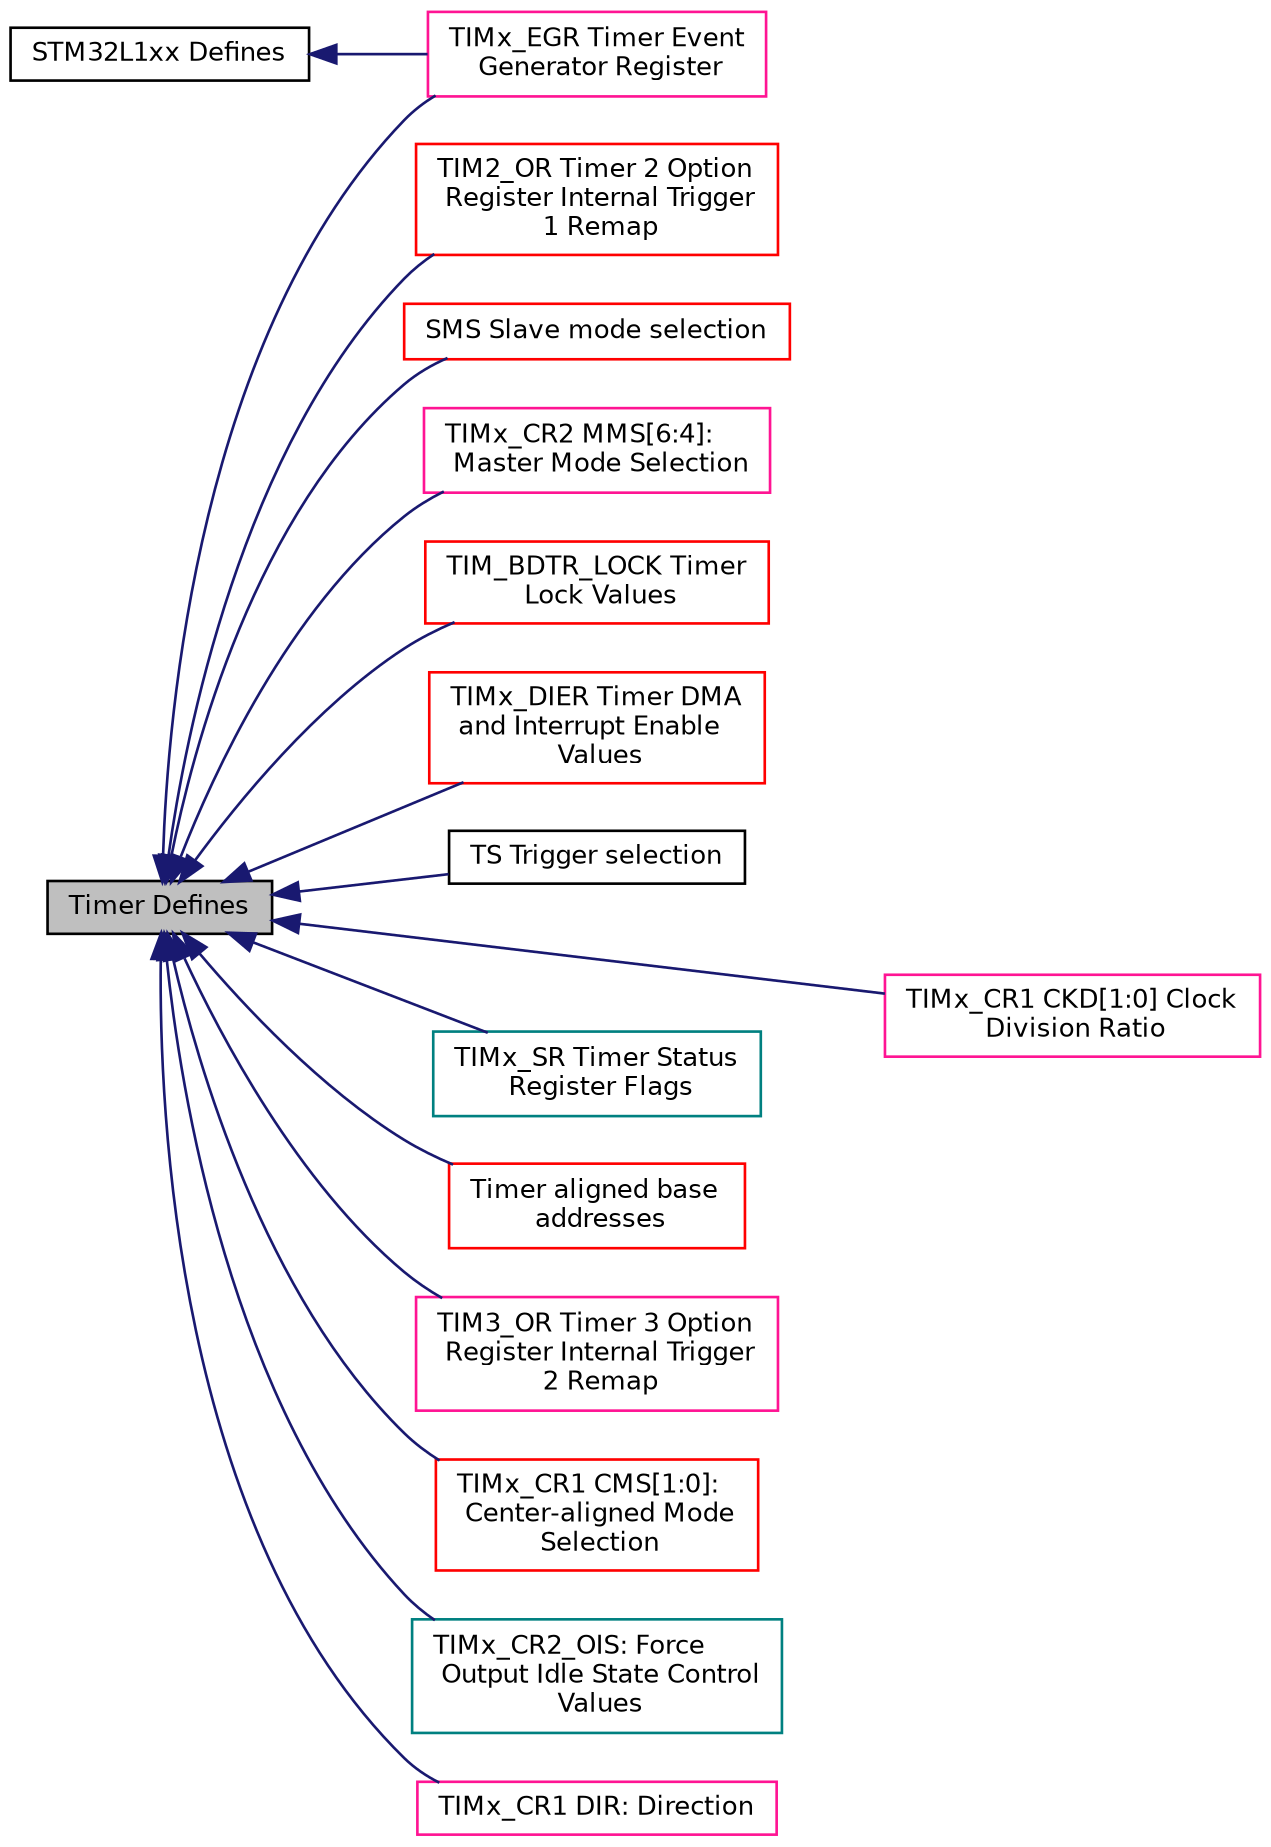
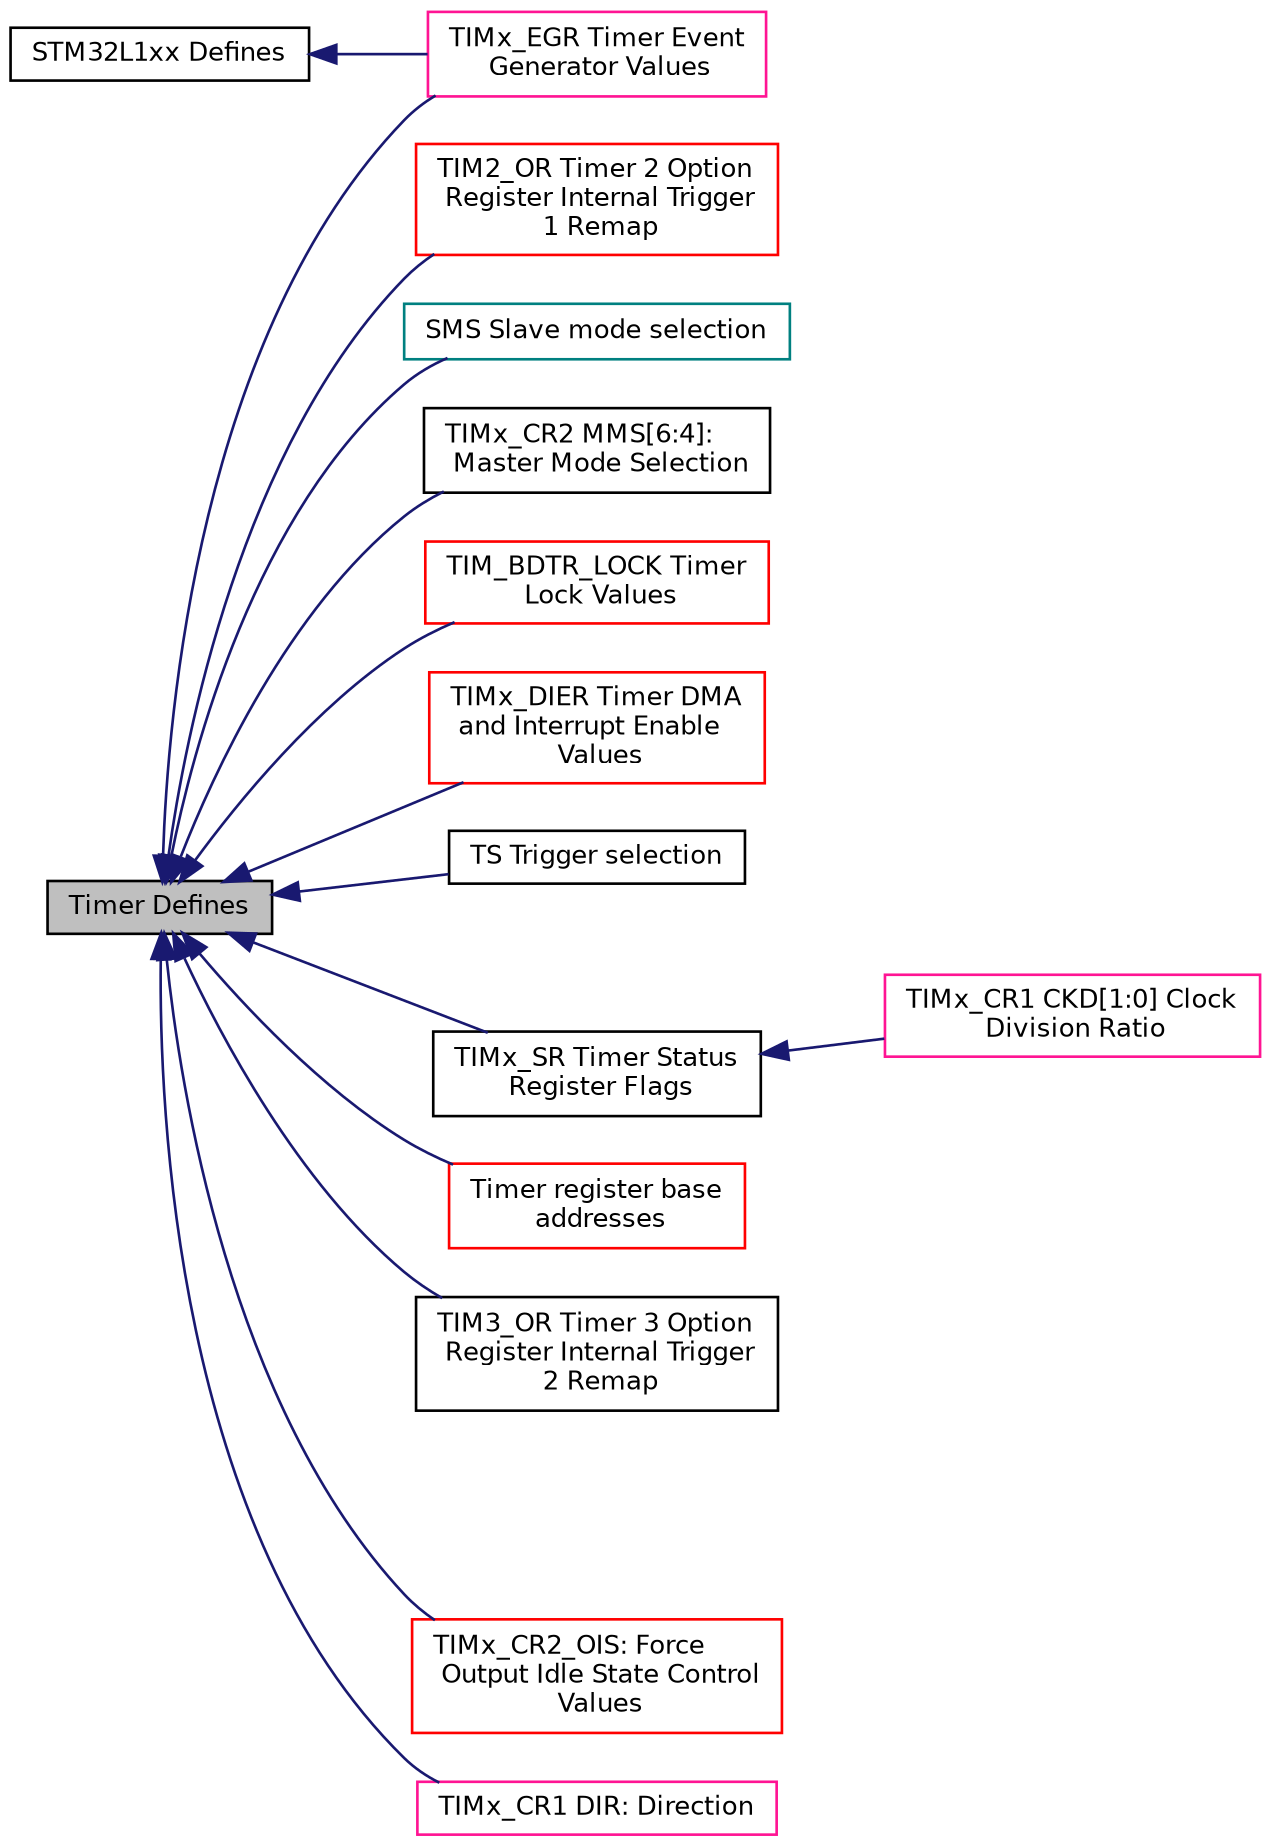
(597, 54) -> (597, 54)
(597, 332) -> (597, 332)
(597, 450) -> (597, 450)
(592, 959) -> (836, 1045)
(597, 1074) -> (597, 1074)
(597, 1206) -> (597, 1206)
(597, 1354) -> (597, 1354)
(597, 1515) -> none
(597, 1676) -> (597, 1676)
